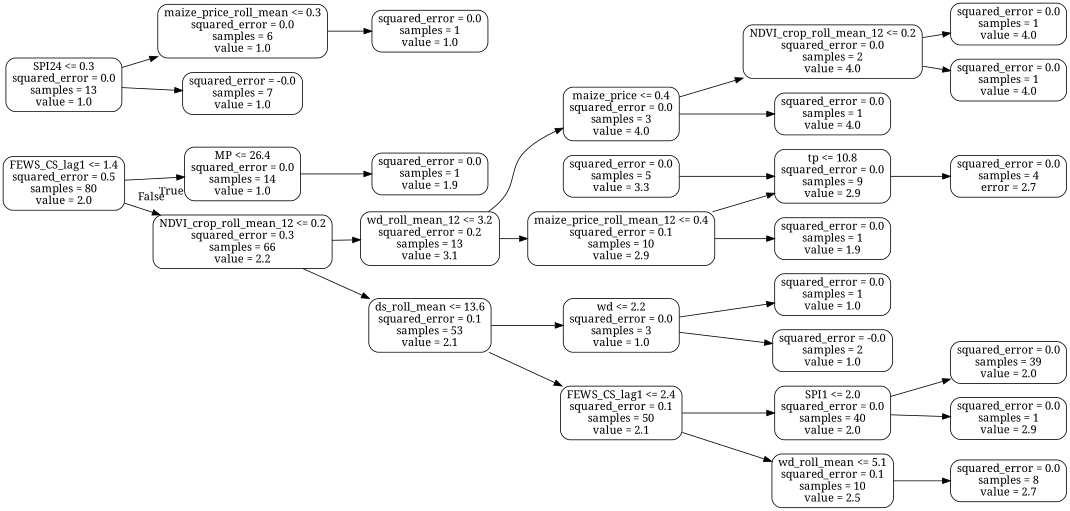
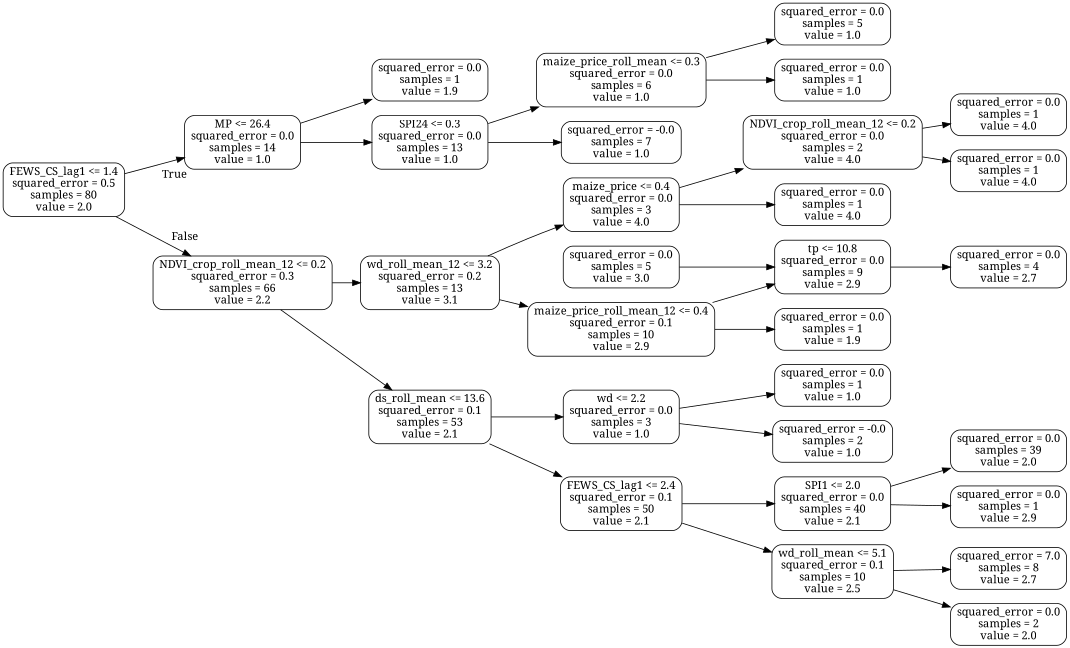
none -> (833, 24)
none -> (332, 142)
(621, 176) -> (621, 267)
(1009, 176) -> (1009, 267)
(833, 413) -> (833, 504)
(1009, 481) -> (1009, 568)
none -> (1009, 624)
